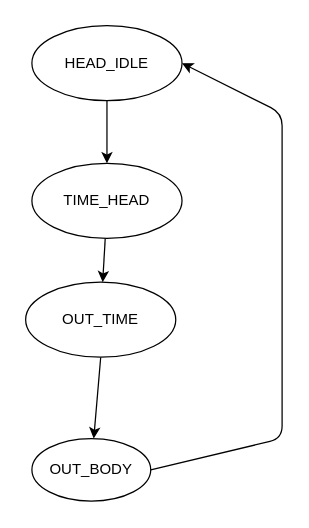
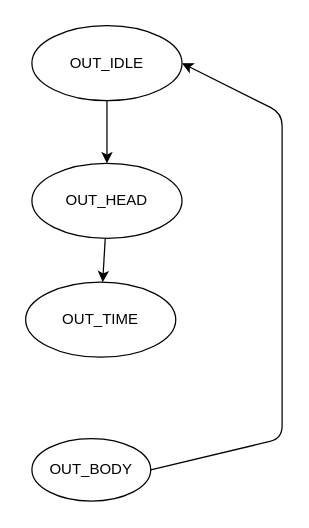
(107, 63) -> (107, 63)
(107, 201) -> (107, 201)
(98, 393) -> none
